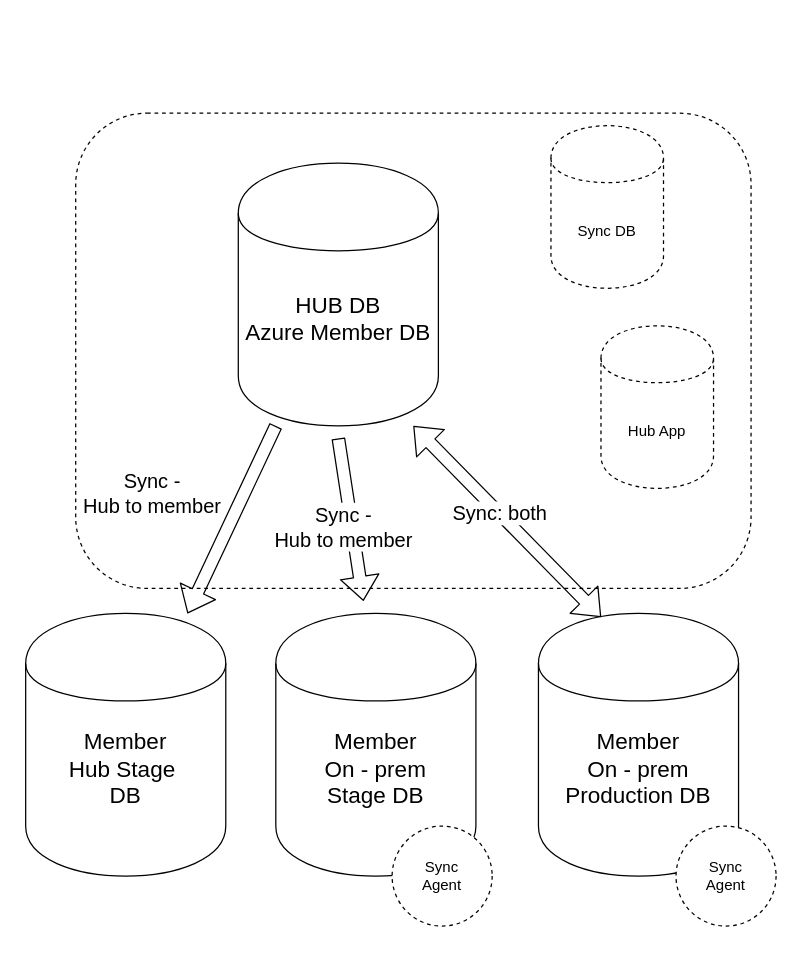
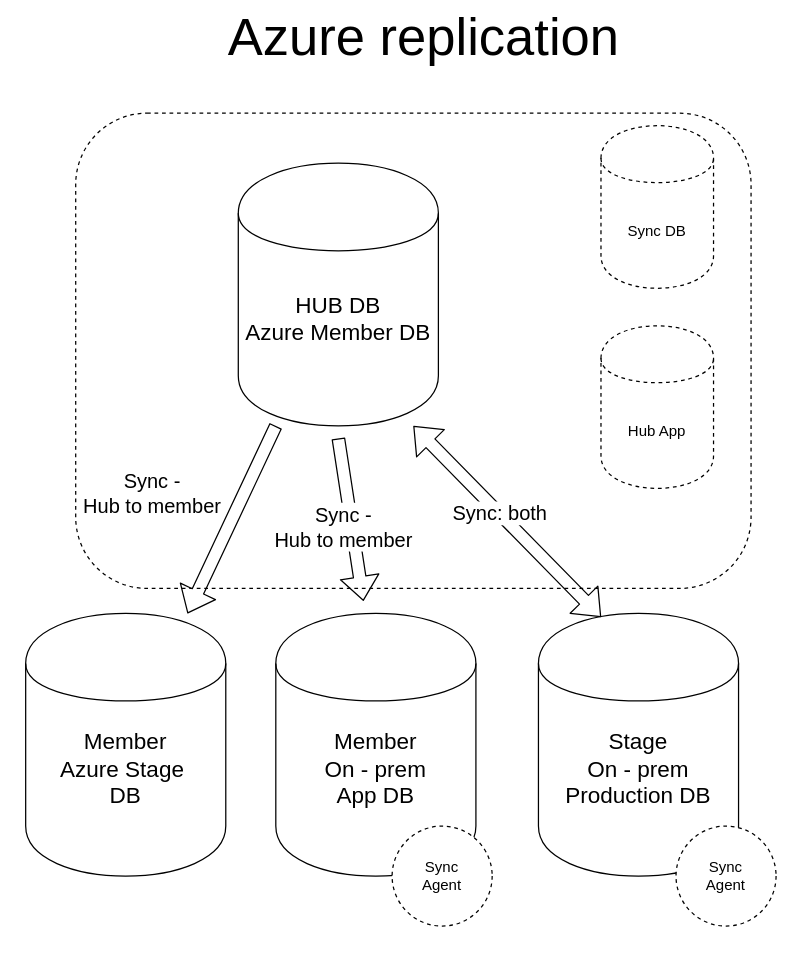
none -> (424, 38)
(607, 207) -> (657, 207)
(126, 769) -> (126, 769)
(376, 769) -> (376, 769)
(638, 769) -> (638, 769)
